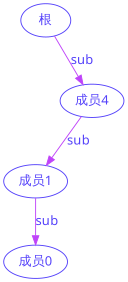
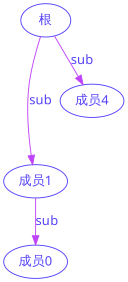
(67, 137) -> (28, 95)
